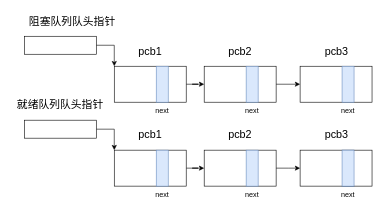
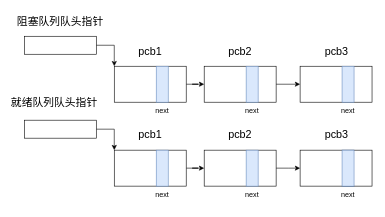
(72, 21) -> (60, 21)
(60, 105) -> (54, 102)
